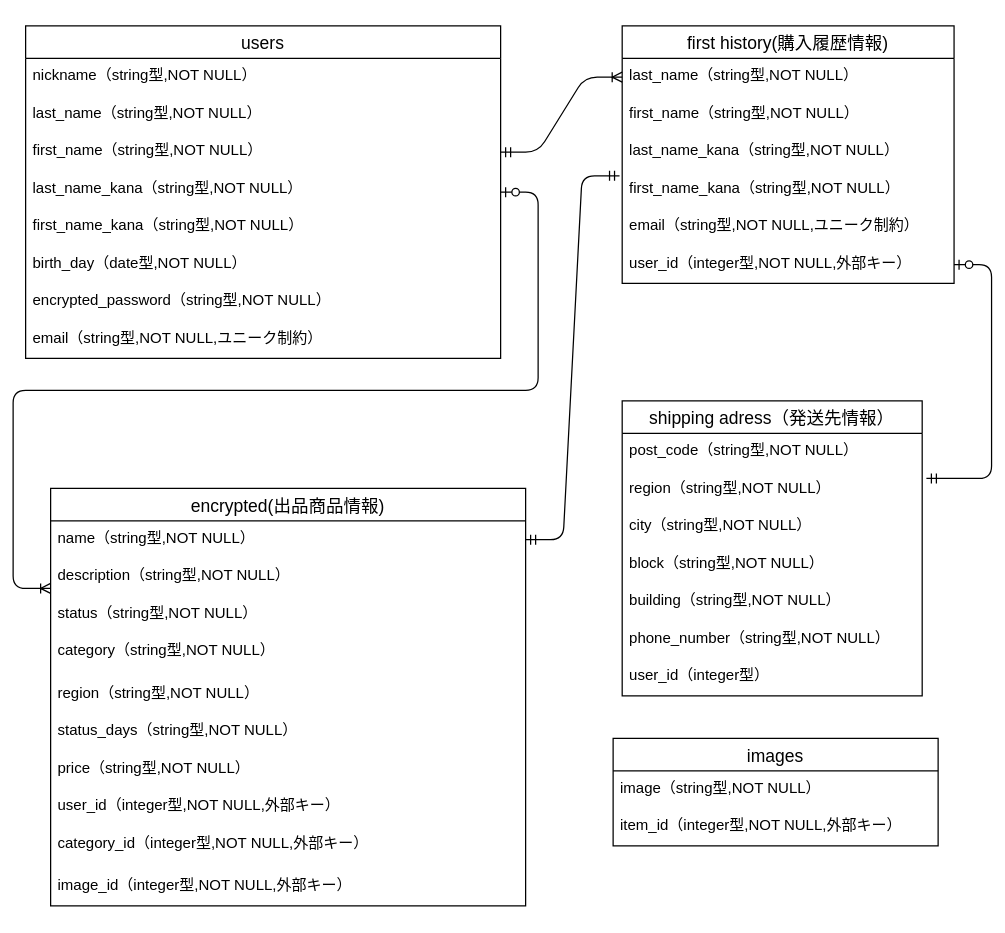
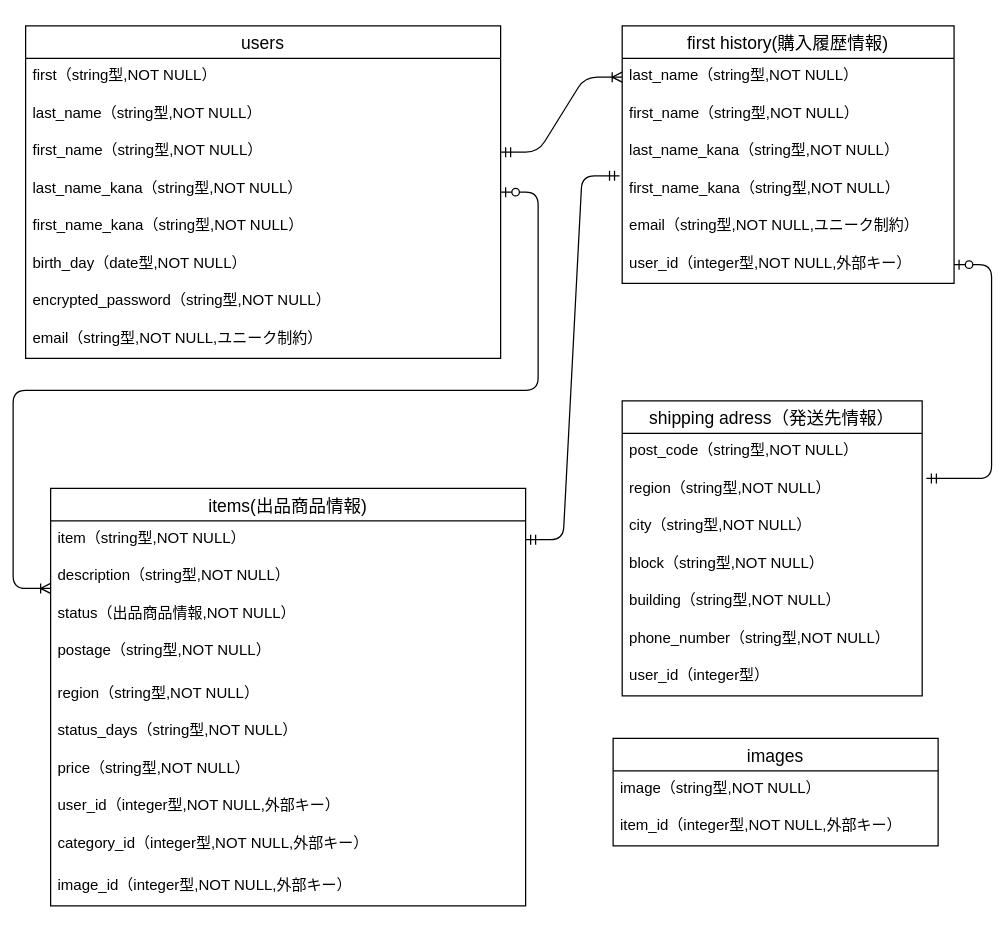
(144, 75) -> (131, 75)
(288, 505) -> (288, 505)
(154, 538) -> (152, 538)
(162, 613) -> (177, 613)
(171, 650) -> (167, 650)
